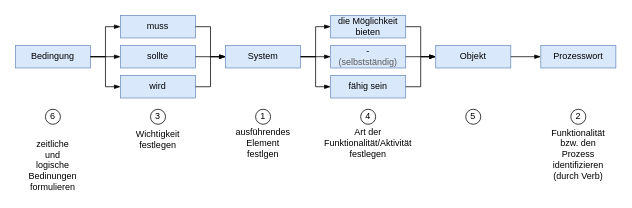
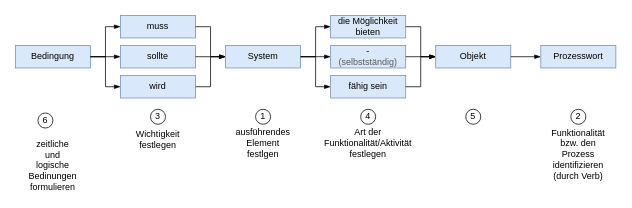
(53, 117) -> (45, 120)
